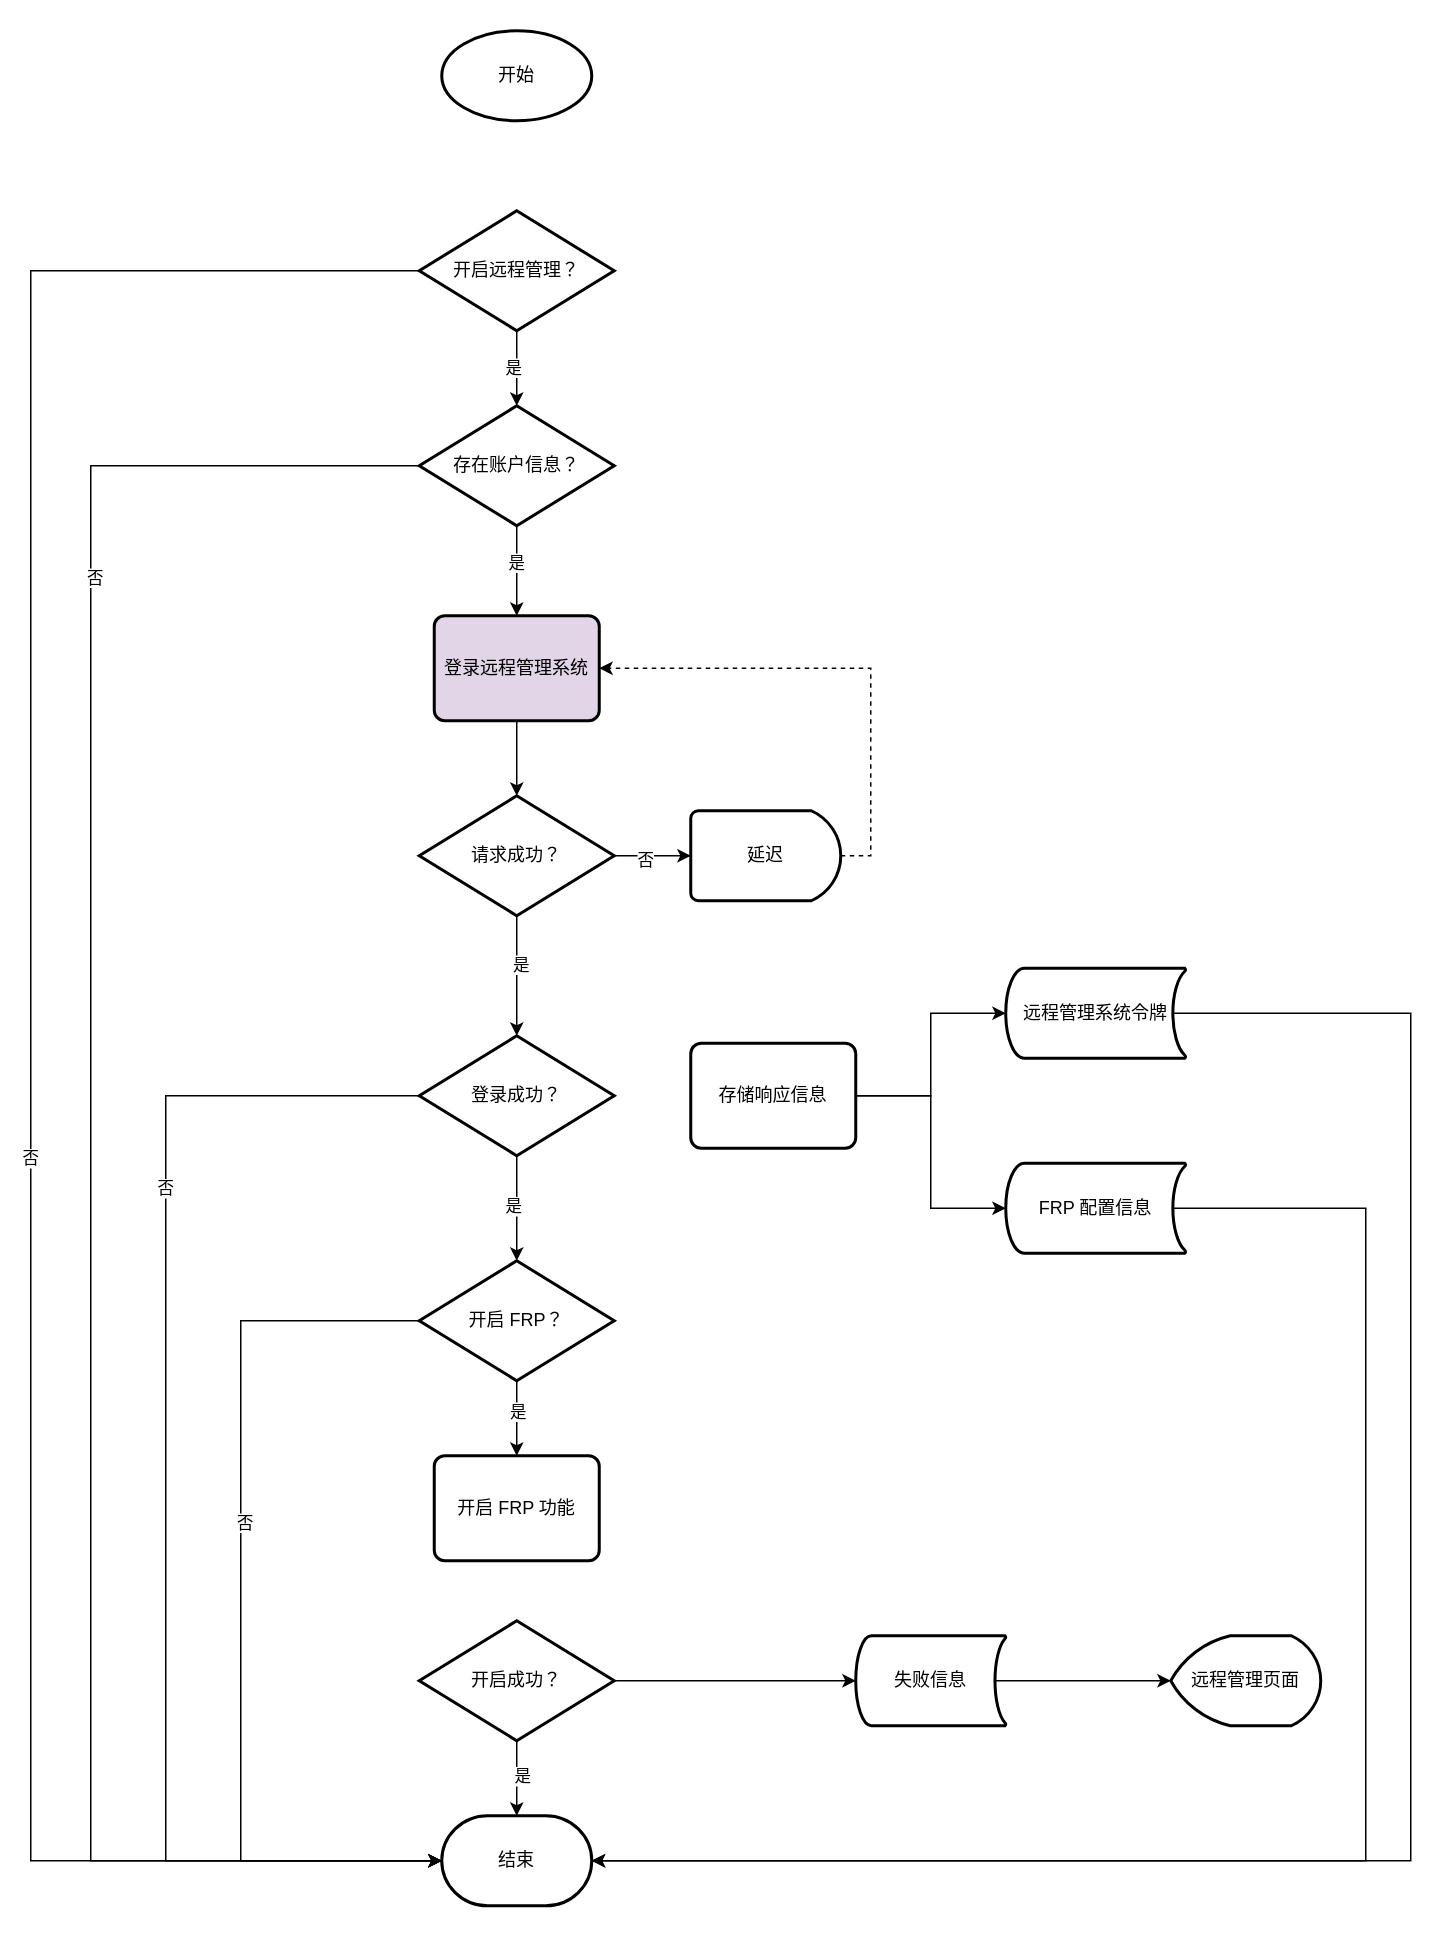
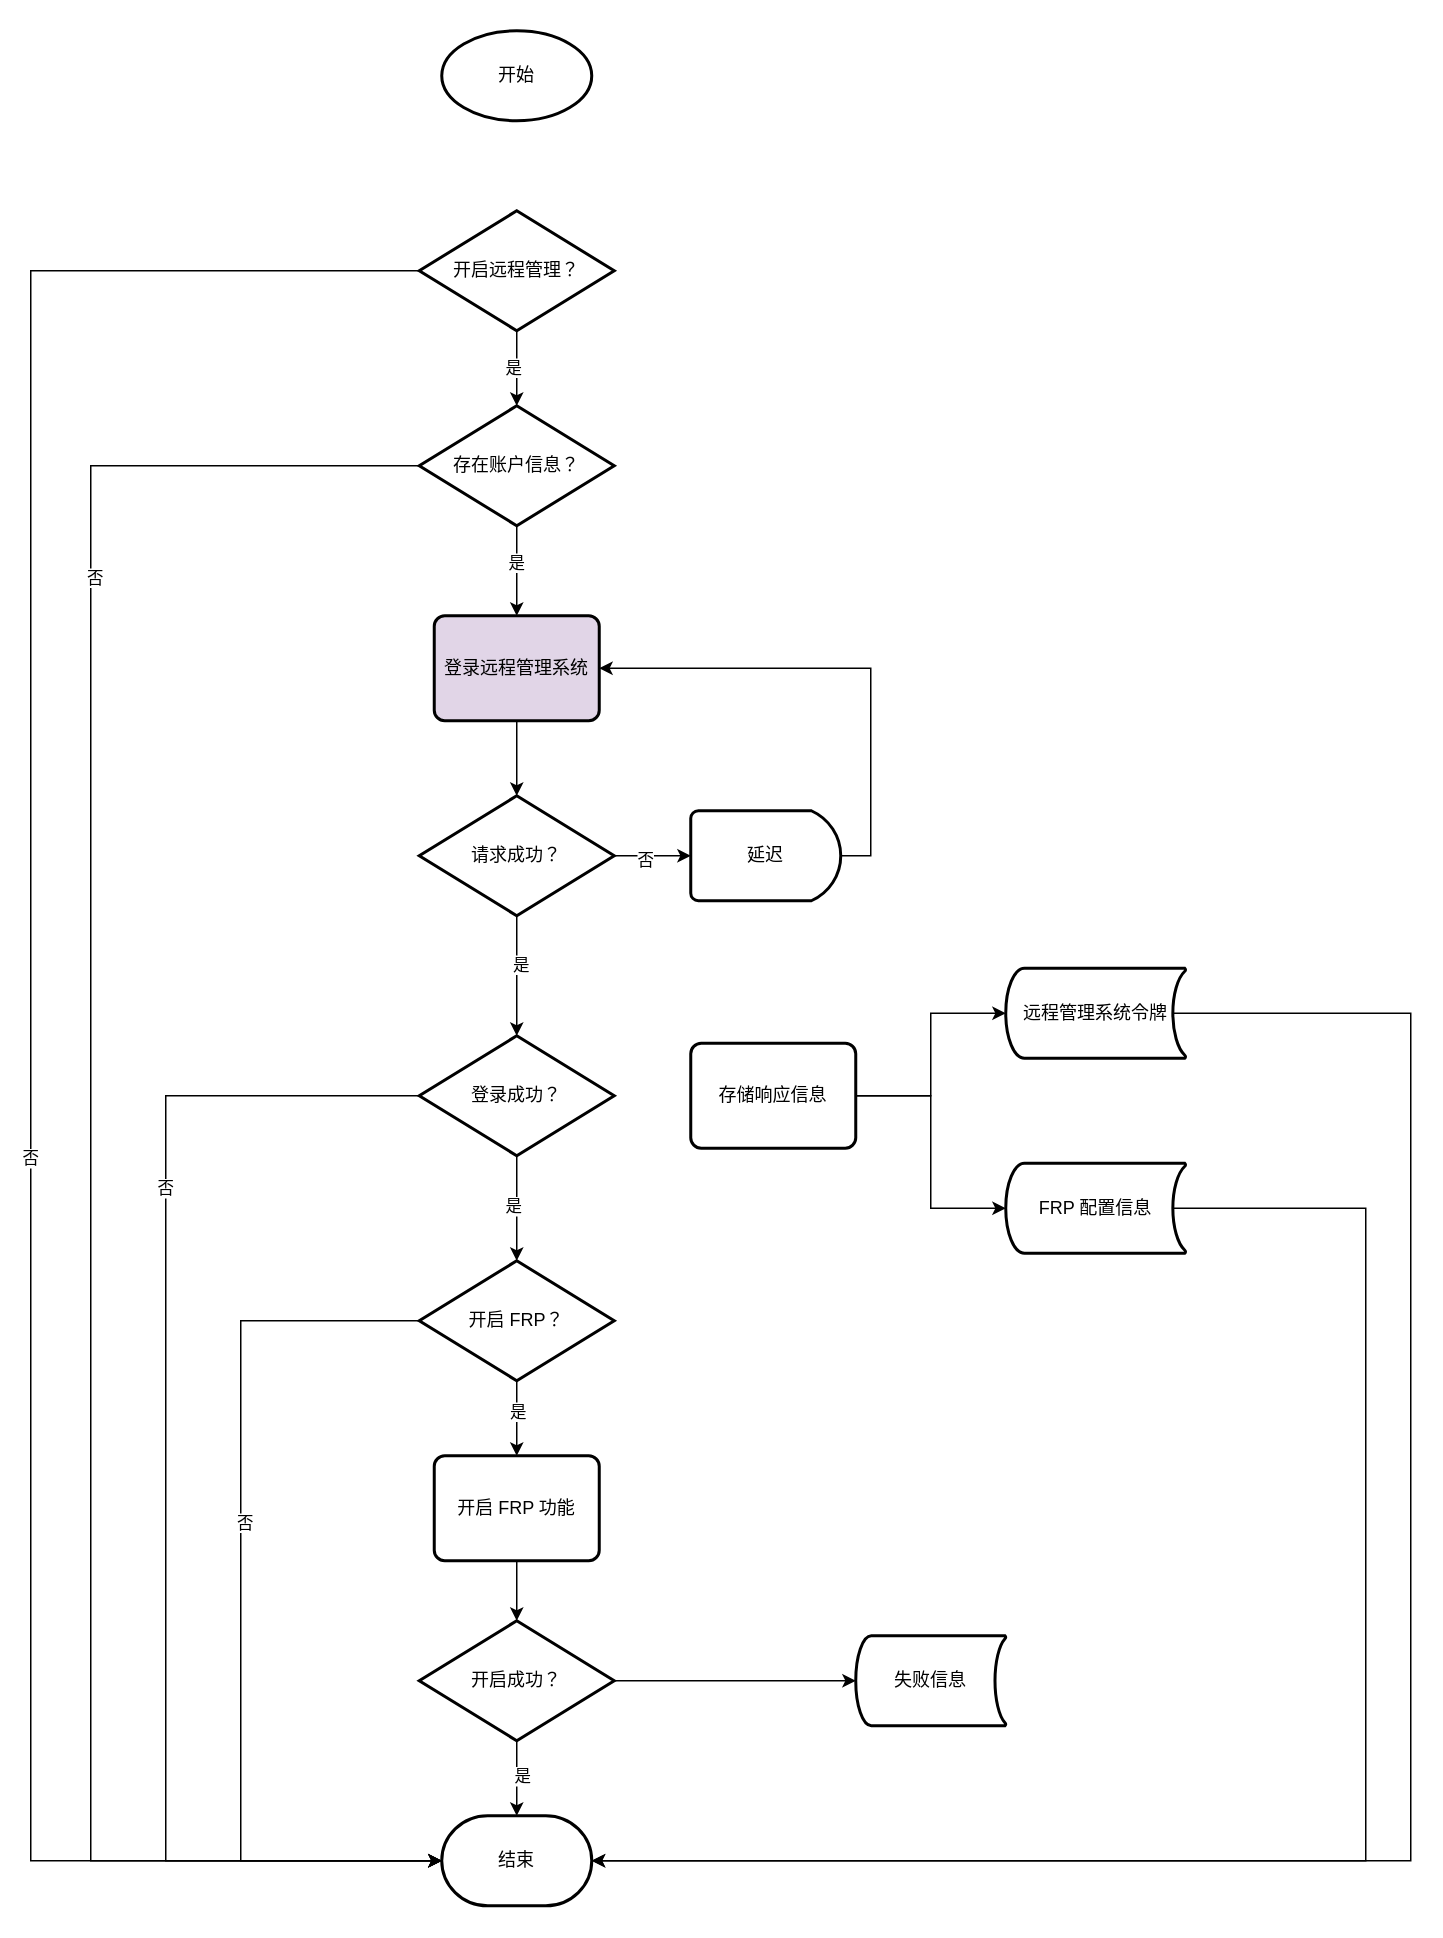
(848, 668) -> (848, 668)
none -> (517, 1586)
(1078, 1681) -> none
(1246, 1681) -> none
